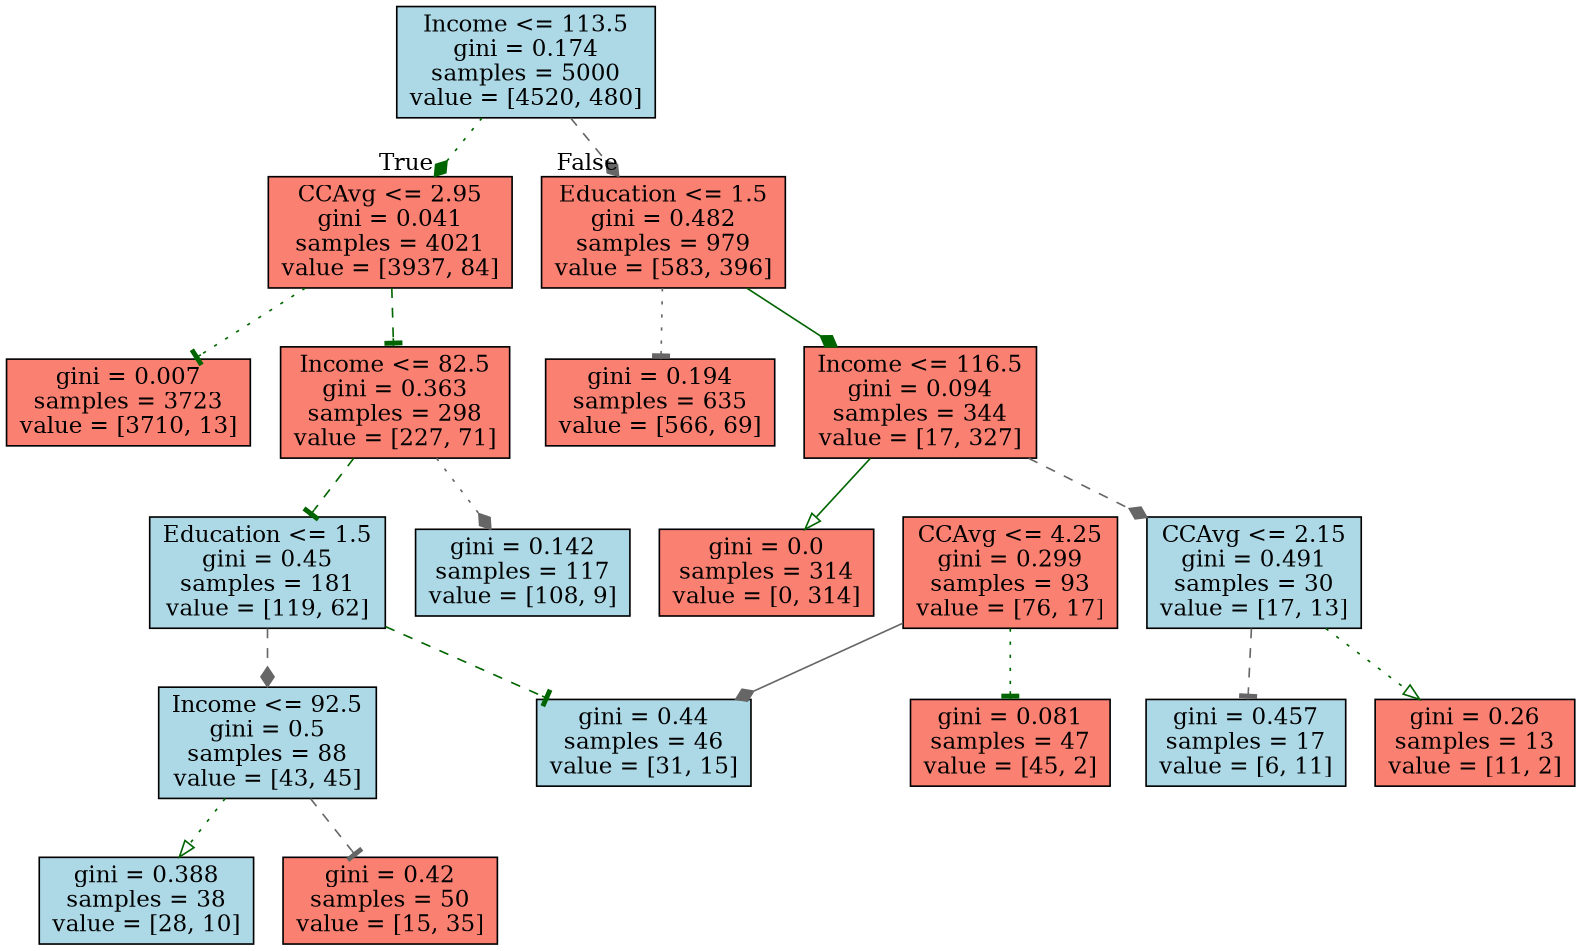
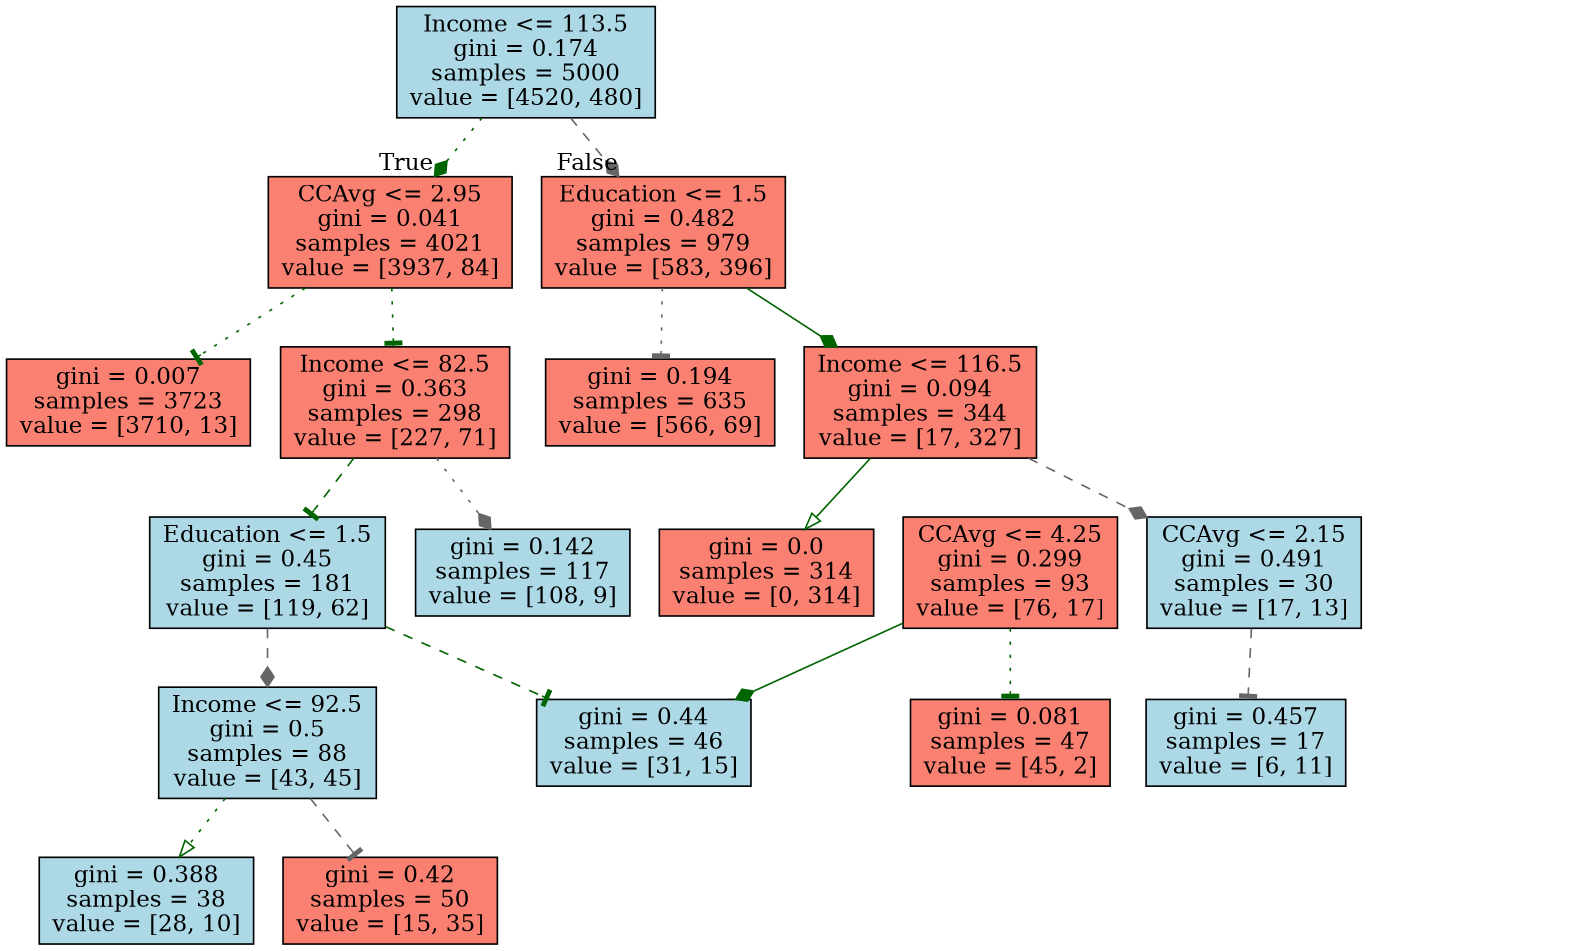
(393, 313) -> (393, 313)
(828, 657) -> (828, 657)
(1475, 743) -> none
